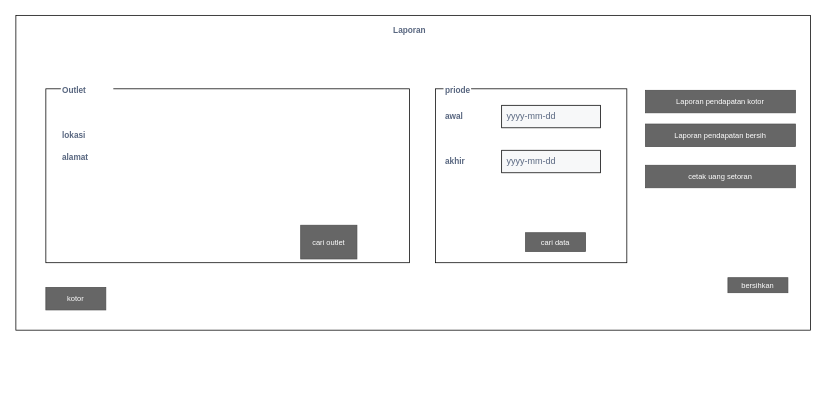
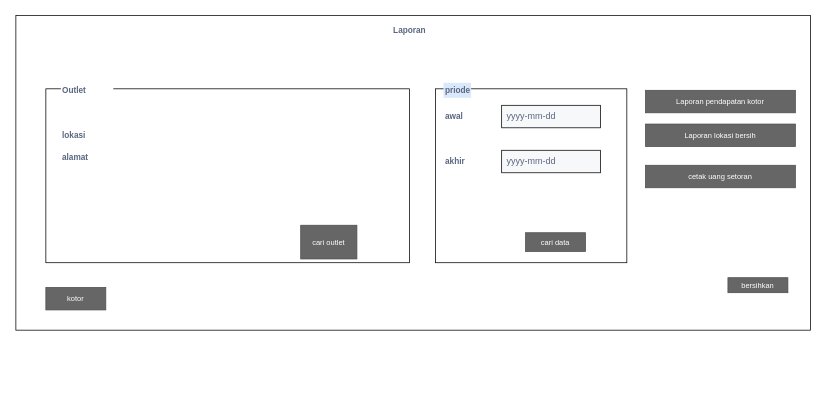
(457, 90) -> (457, 90)
(720, 135) -> (720, 135)
